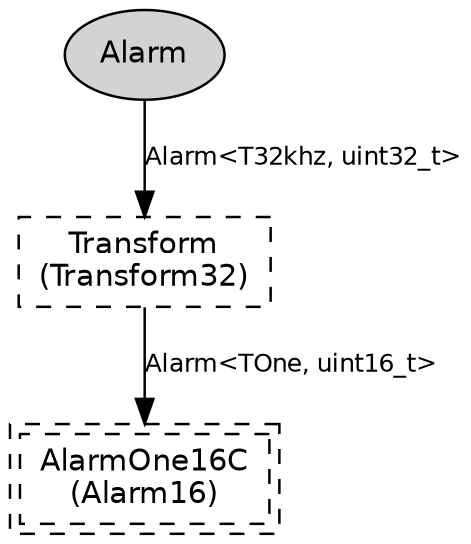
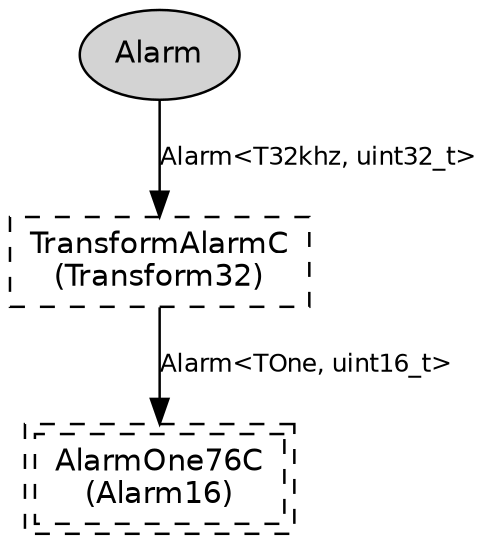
(145, 262) -> (160, 262)
(145, 479) -> (160, 479)
